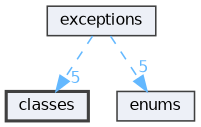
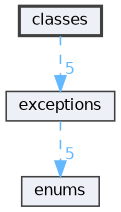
(79, 57) -> (60, 56)
